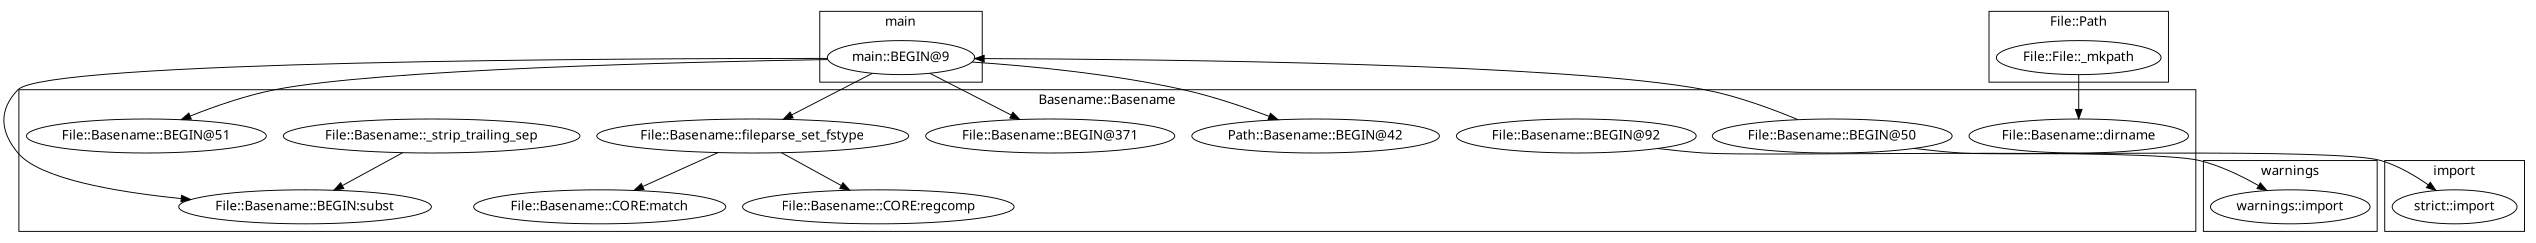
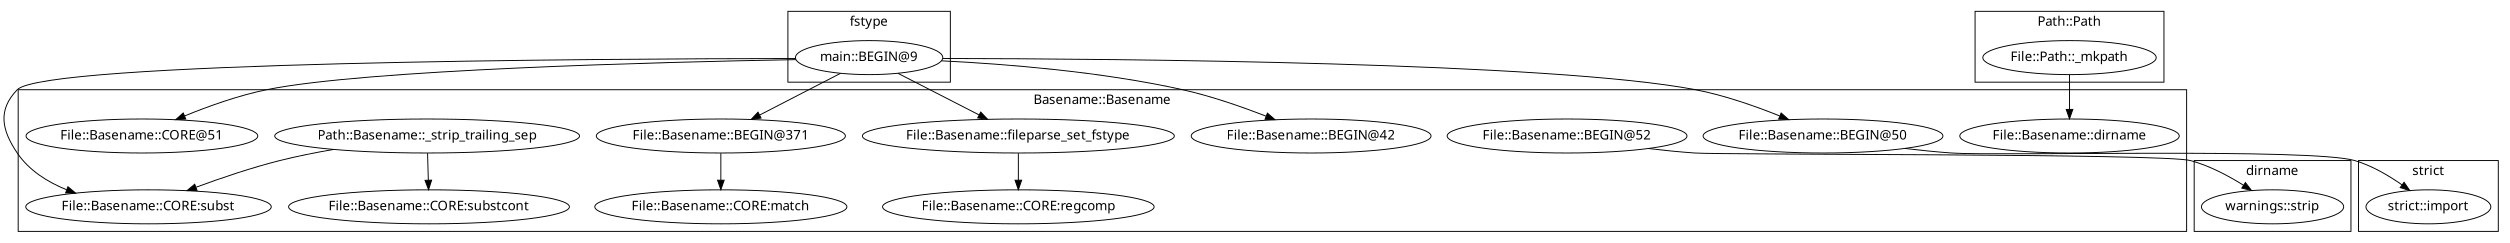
(901, 22) -> (869, 22)
(2079, 22) -> (2069, 22)
(2079, 58) -> (2069, 58)
(1394, 66) -> (1364, 65)
(146, 136) -> (142, 136)
(432, 136) -> (427, 136)
(1316, 136) -> (1311, 136)
(1576, 136) -> (1567, 136)
(680, 170) -> (721, 167)
(2290, 171) -> (2273, 171)
(2455, 171) -> (2428, 171)
(305, 207) -> (149, 207)
none -> (429, 207)
(2290, 207) -> (2273, 207)
